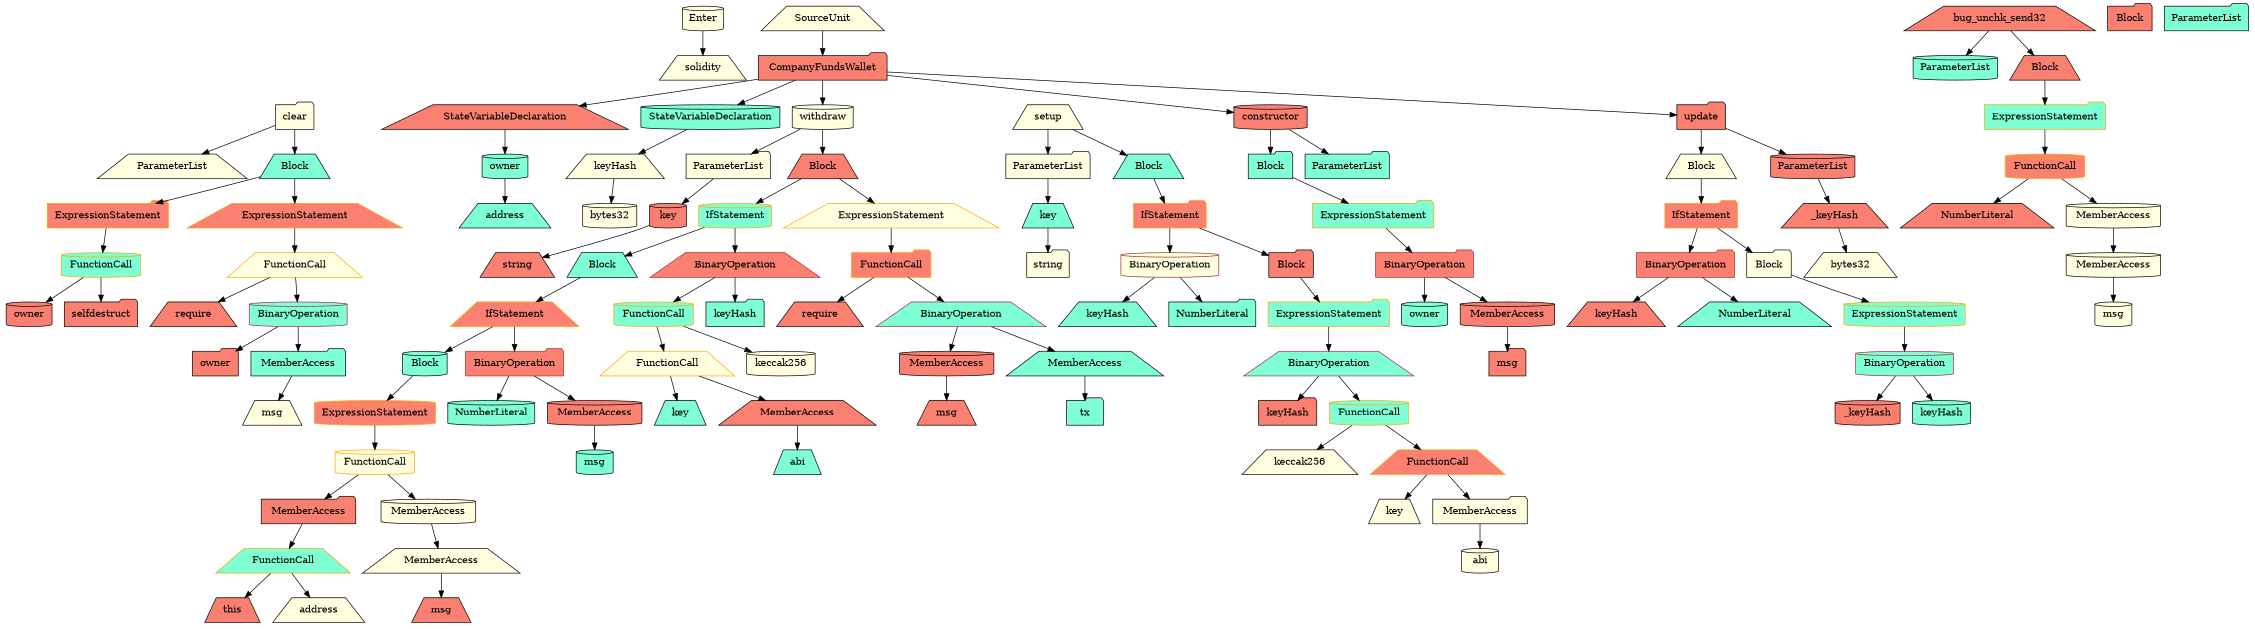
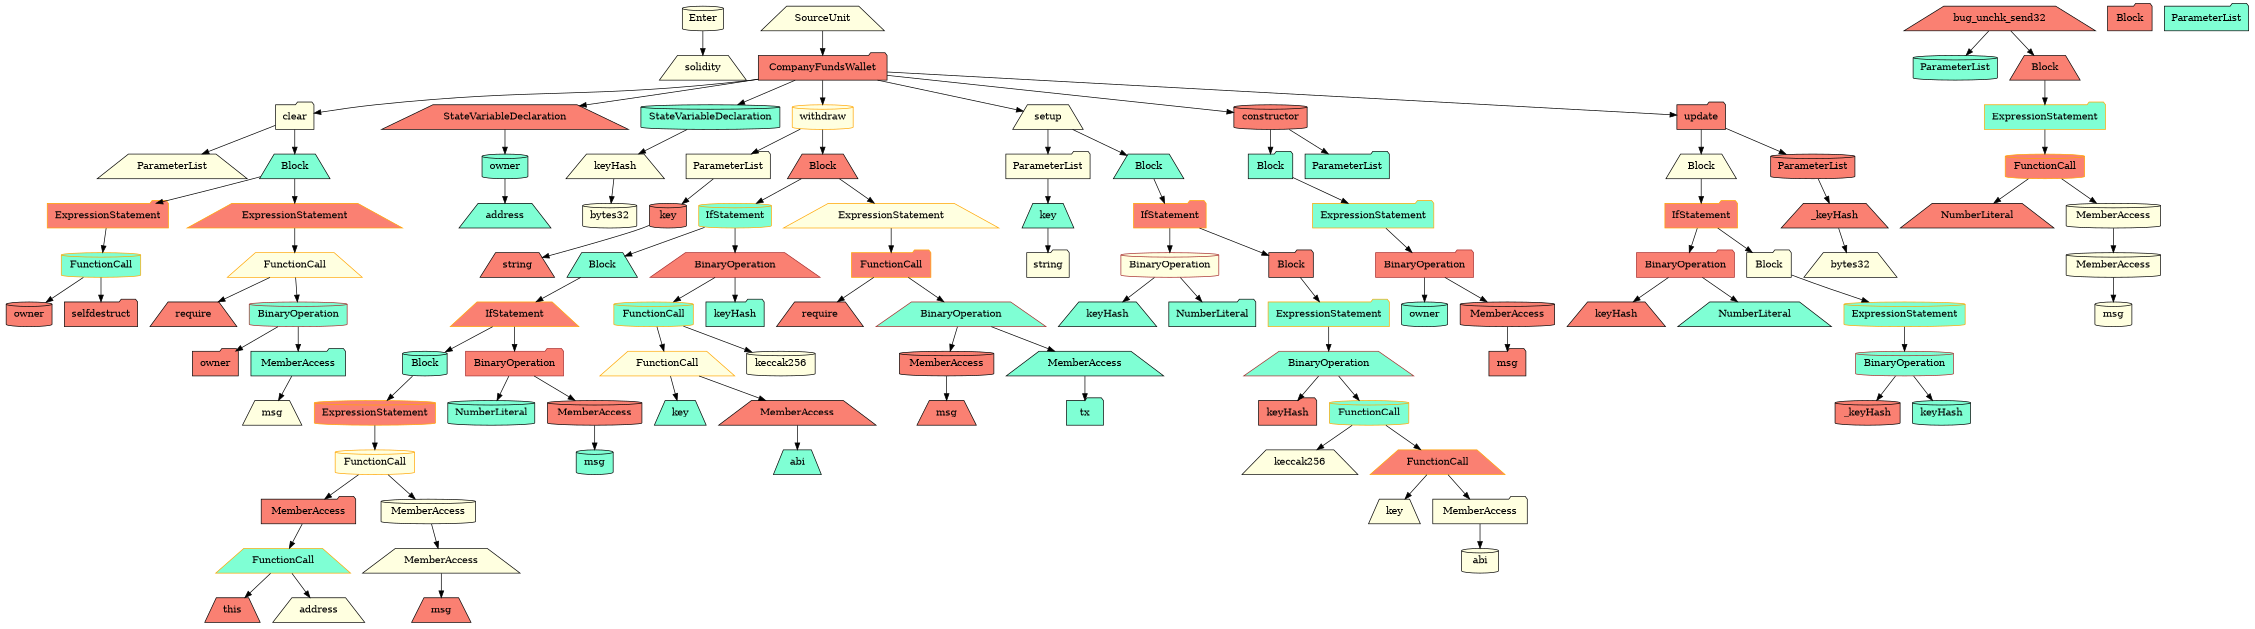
none -> (539, 94)
none -> (947, 95)
(823, 117) -> (823, 117)
